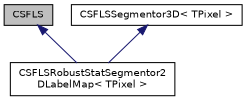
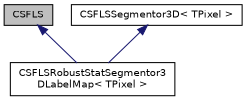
(93, 79) -> (93, 79)
